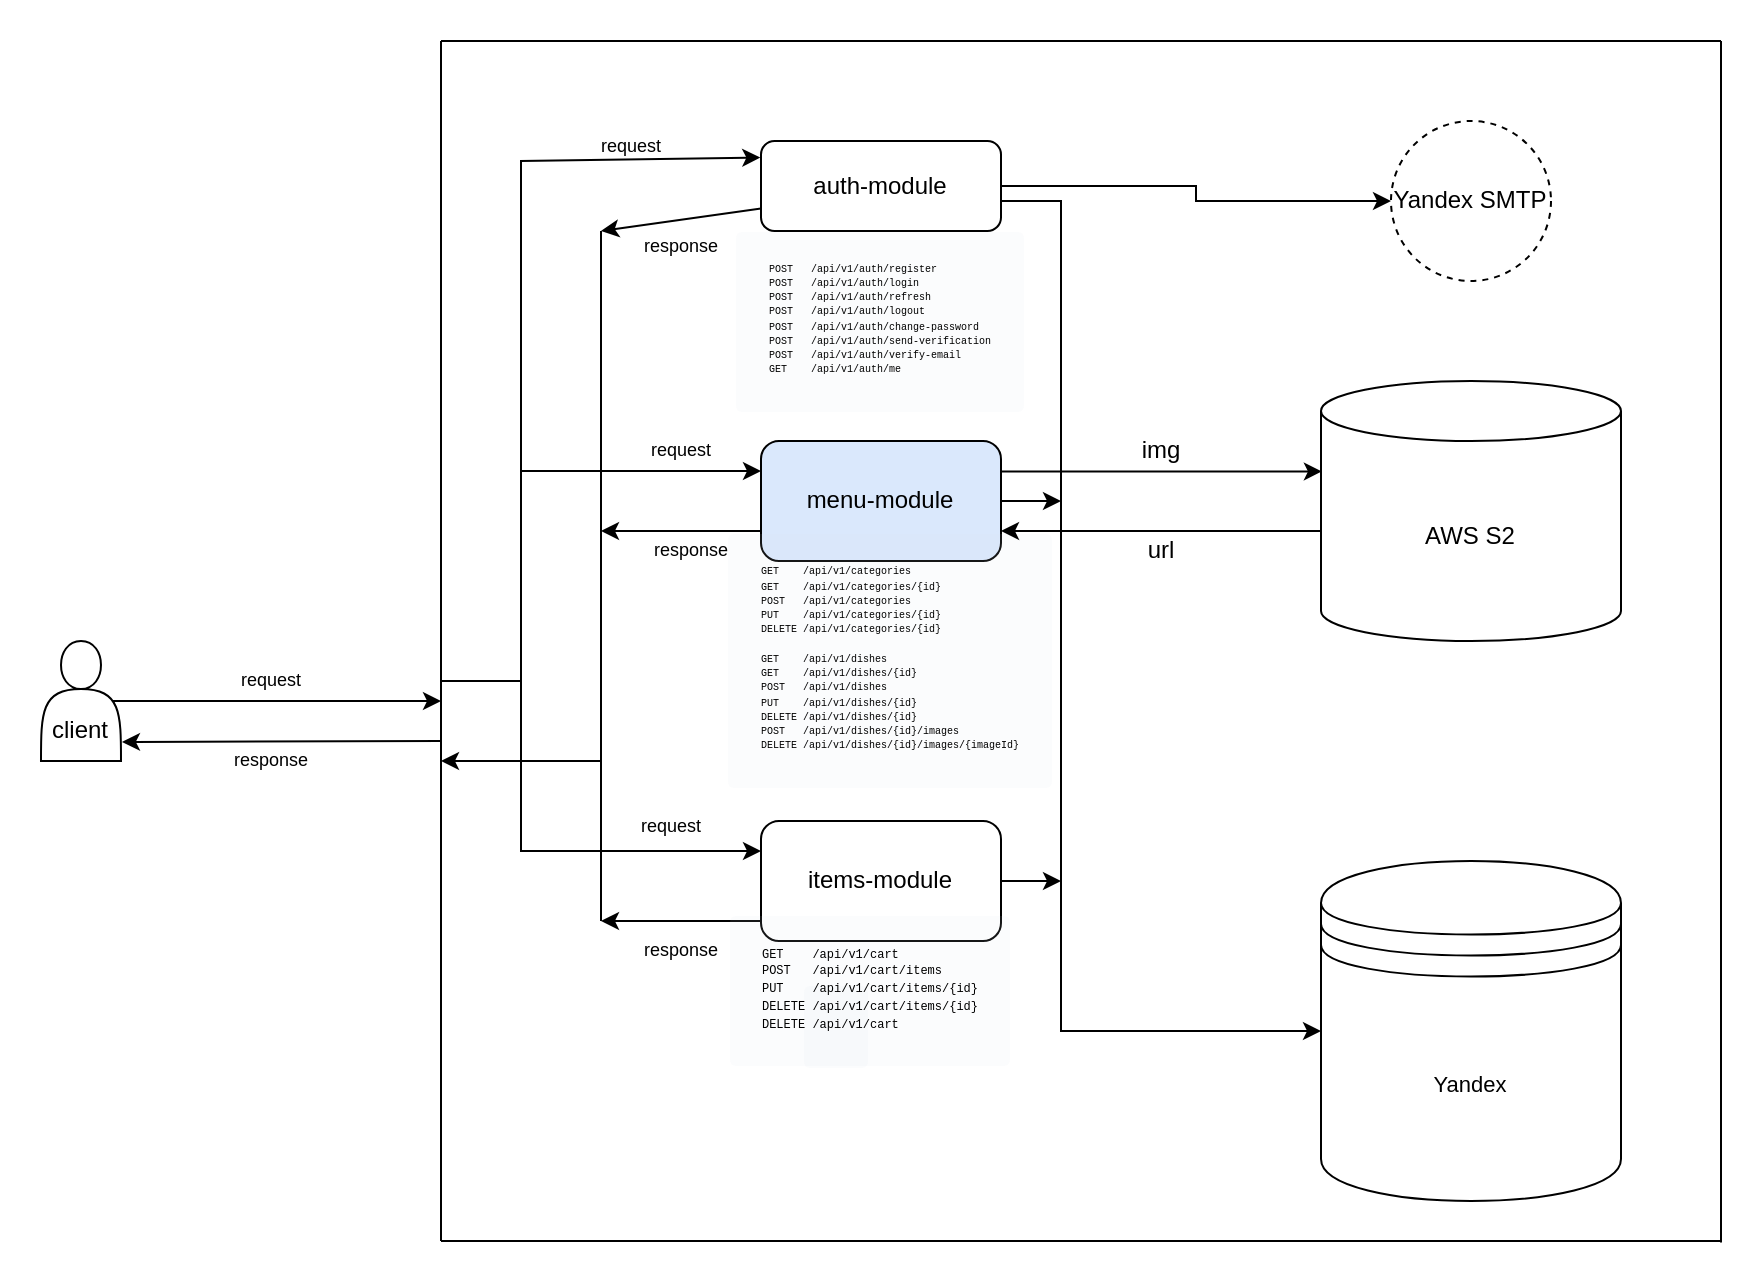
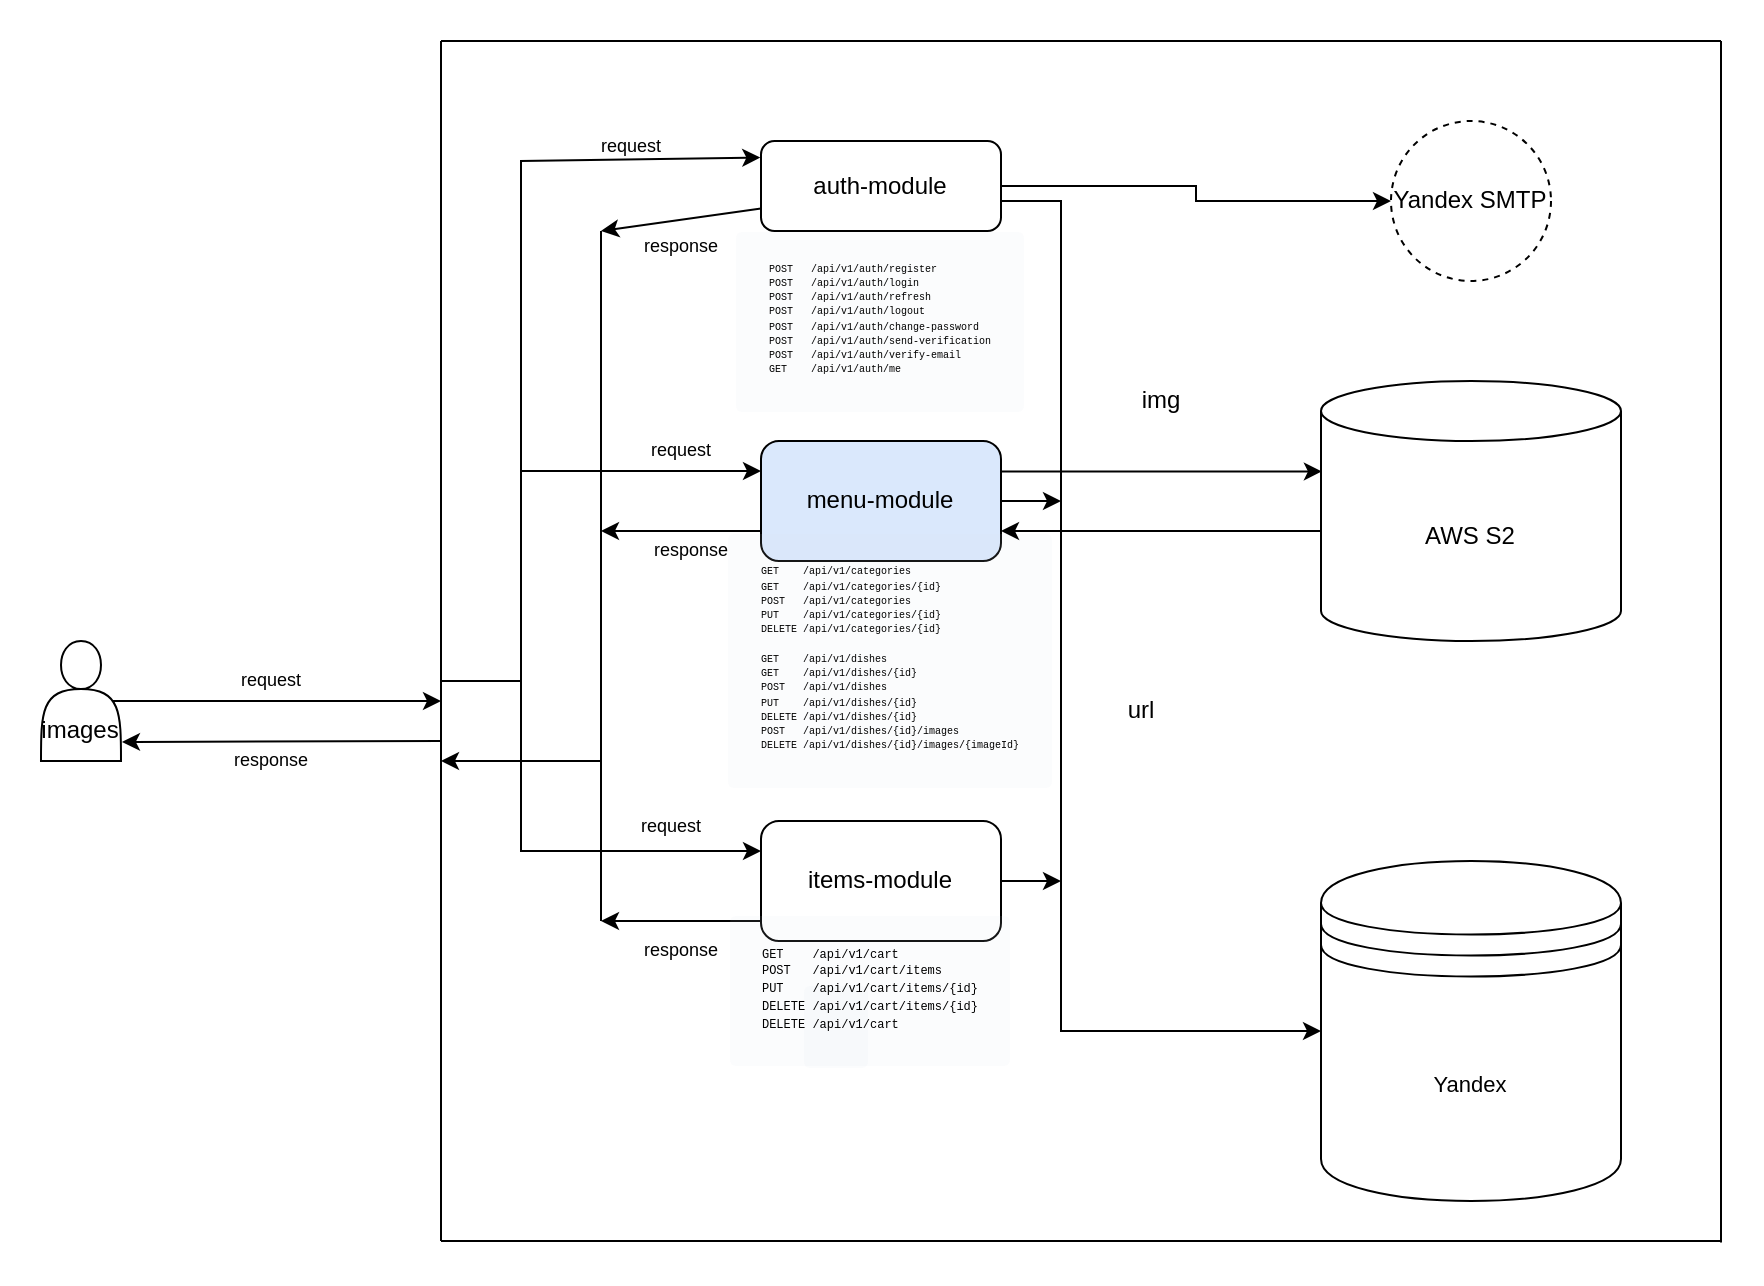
(1161, 451) -> (1161, 401)
(1161, 551) -> (1141, 711)
(81, 701) -> (81, 701)
